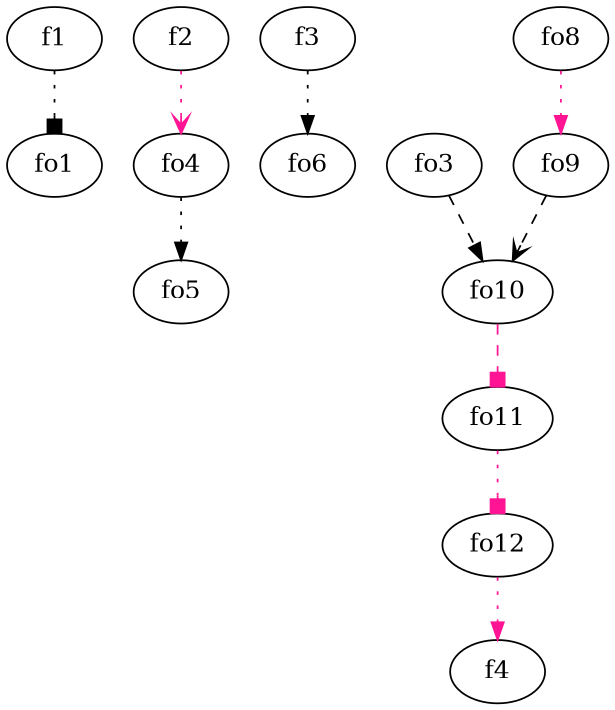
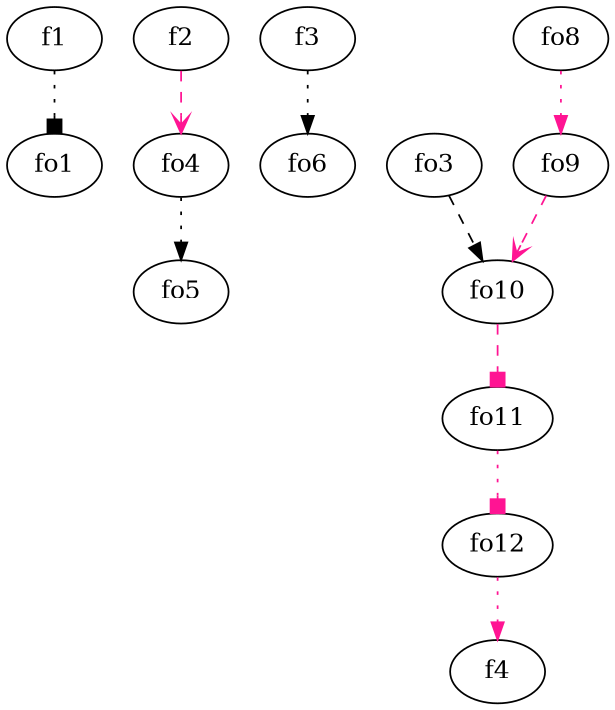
(181, 93) -> (181, 93)
(533, 220) -> (533, 220)
